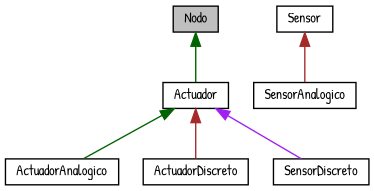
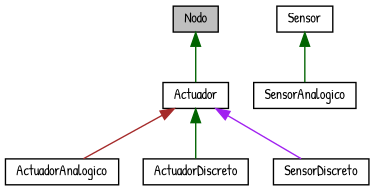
(305, 64) -> (305, 64)
(123, 137) -> (123, 137)
(196, 141) -> (196, 141)
